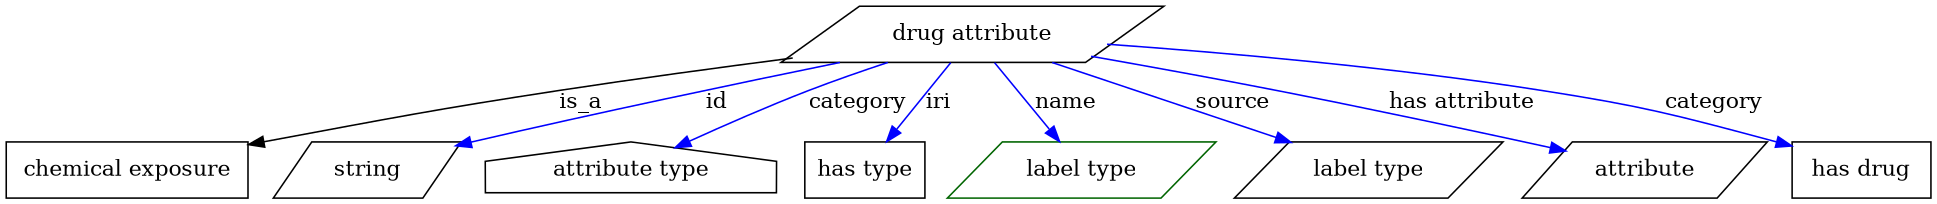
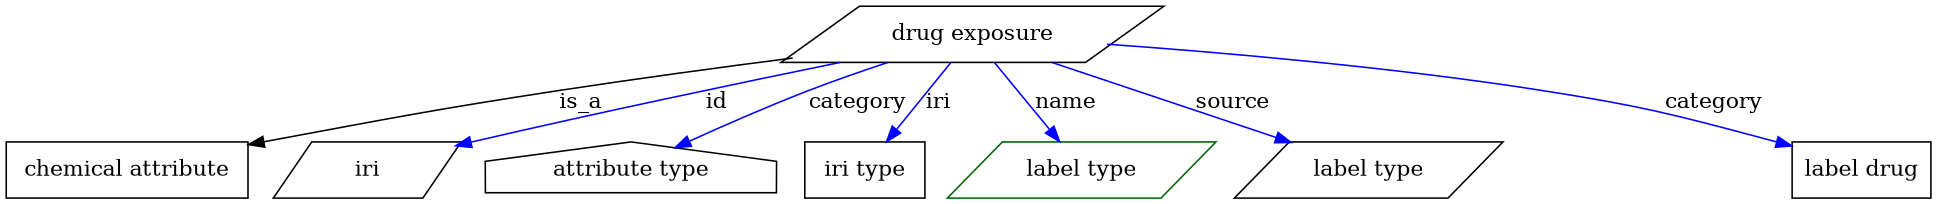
(972, 34) -> (972, 34)
(127, 170) -> (127, 170)
(367, 170) -> (367, 170)
(865, 170) -> (865, 170)
(1645, 170) -> none
(1862, 170) -> (1862, 170)
